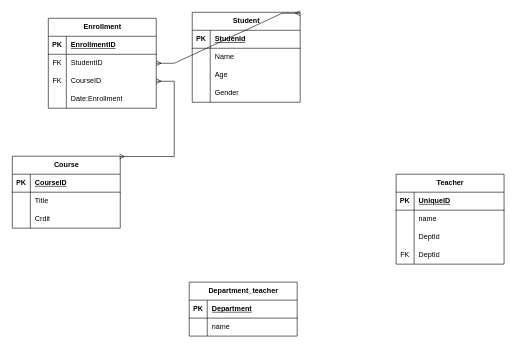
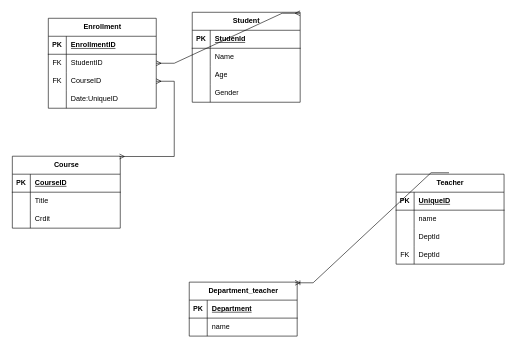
(99, 99) -> (95, 99)
none -> (355, 244)
